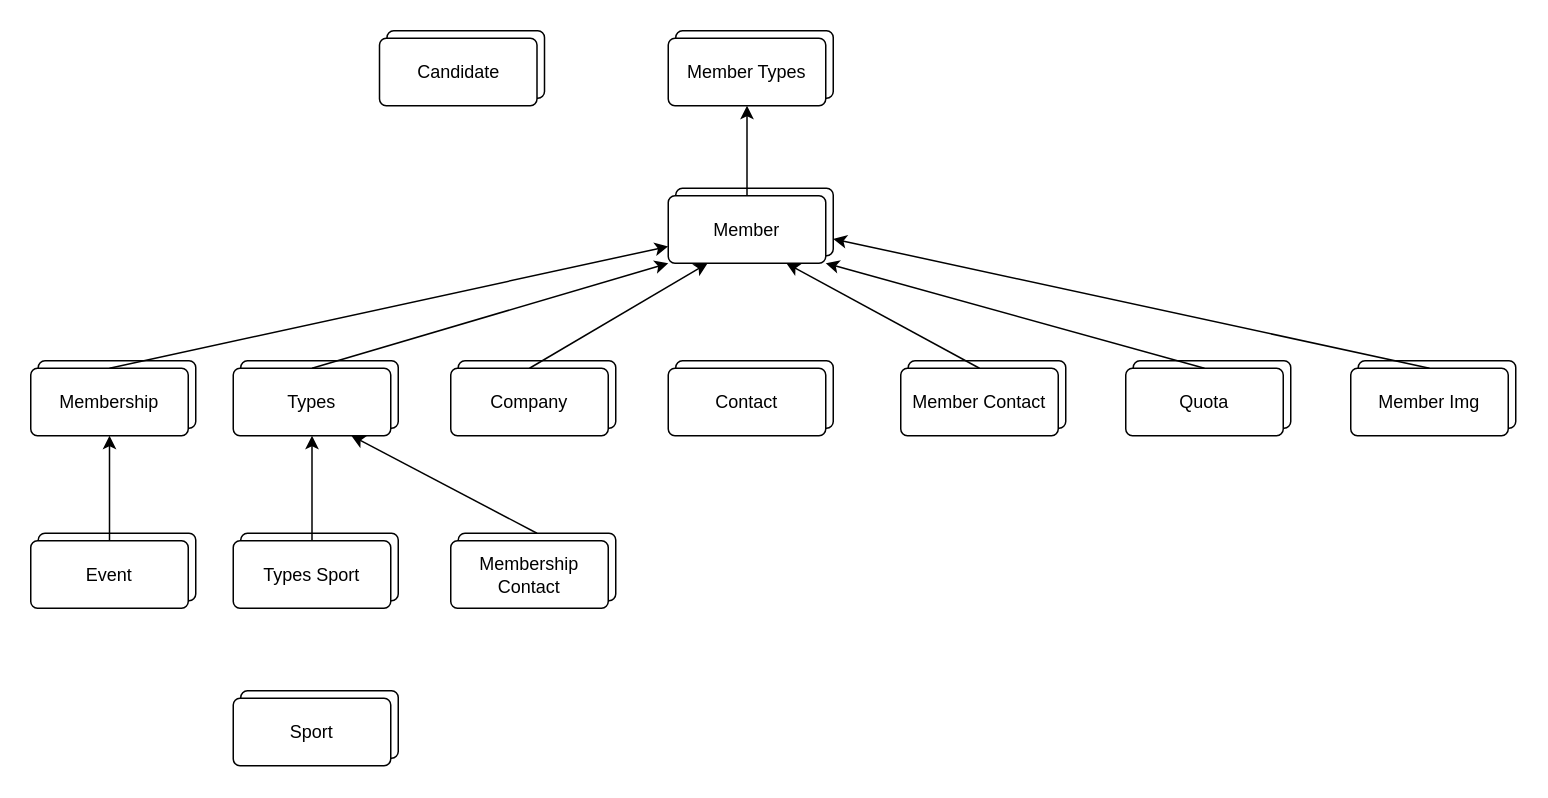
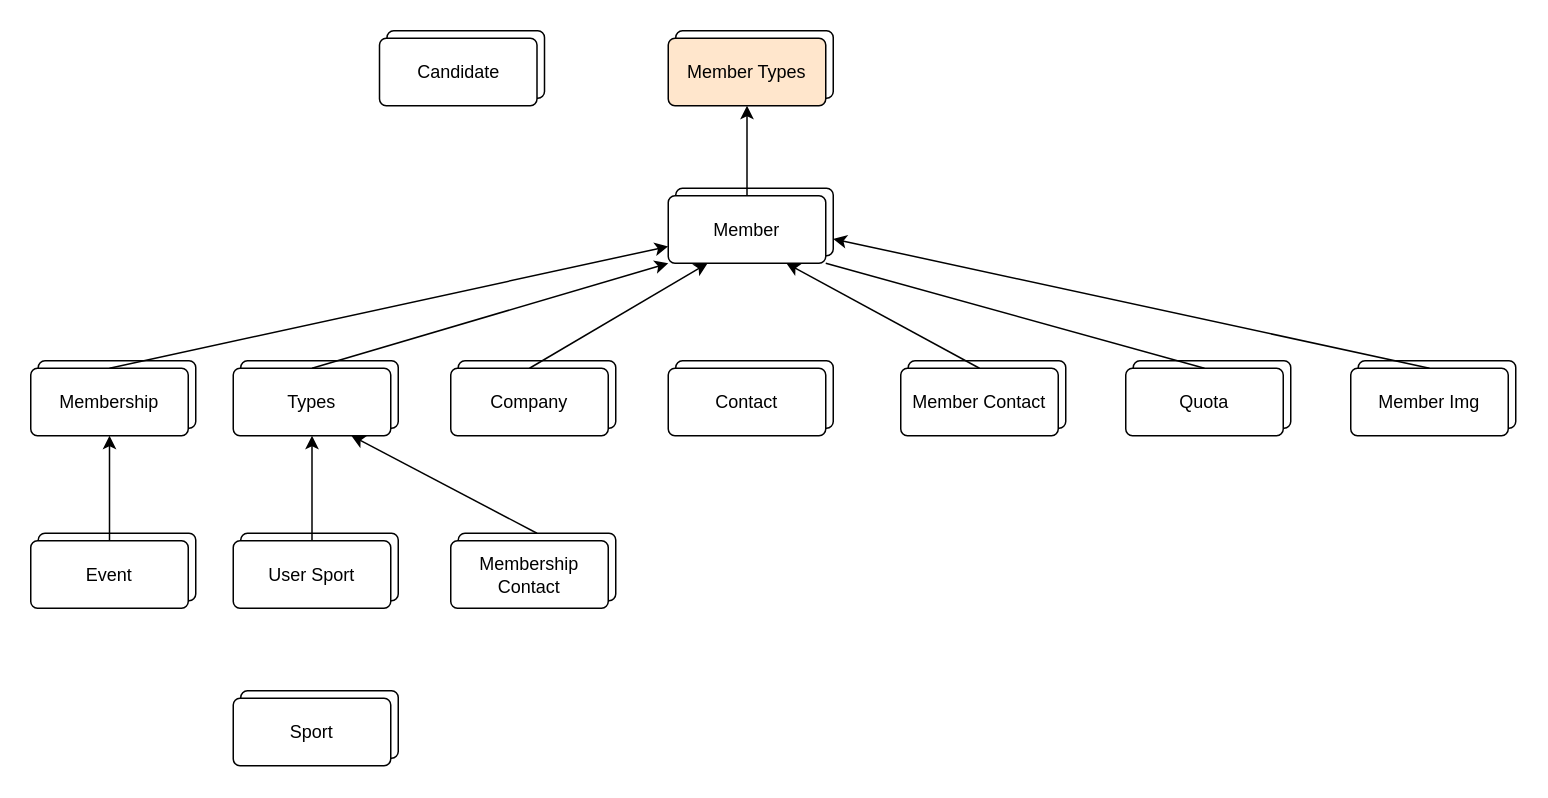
(747, 72) -> (747, 72)
(836, 266) -> (832, 265)
(312, 575) -> (312, 575)
